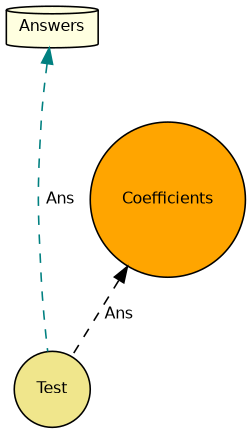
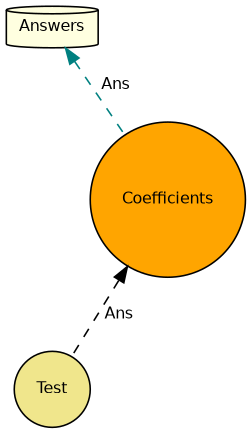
(38, 208) -> (99, 98)
